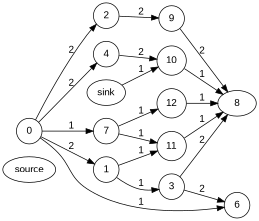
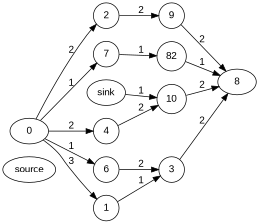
(202, 74) -> (202, 85)
(172, 103) -> (172, 56)
(29, 131) -> (29, 131)
(71, 146) -> (71, 161)
(172, 146) -> none
(201, 195) -> (135, 170)
